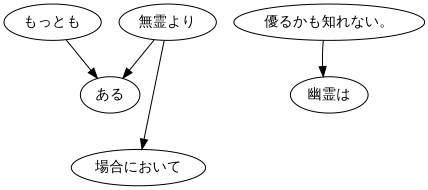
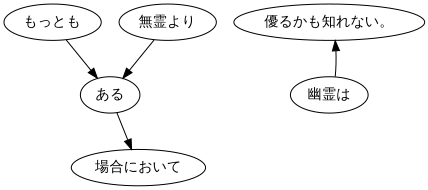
(323, 54) -> (336, 64)
(154, 90) -> (122, 126)
